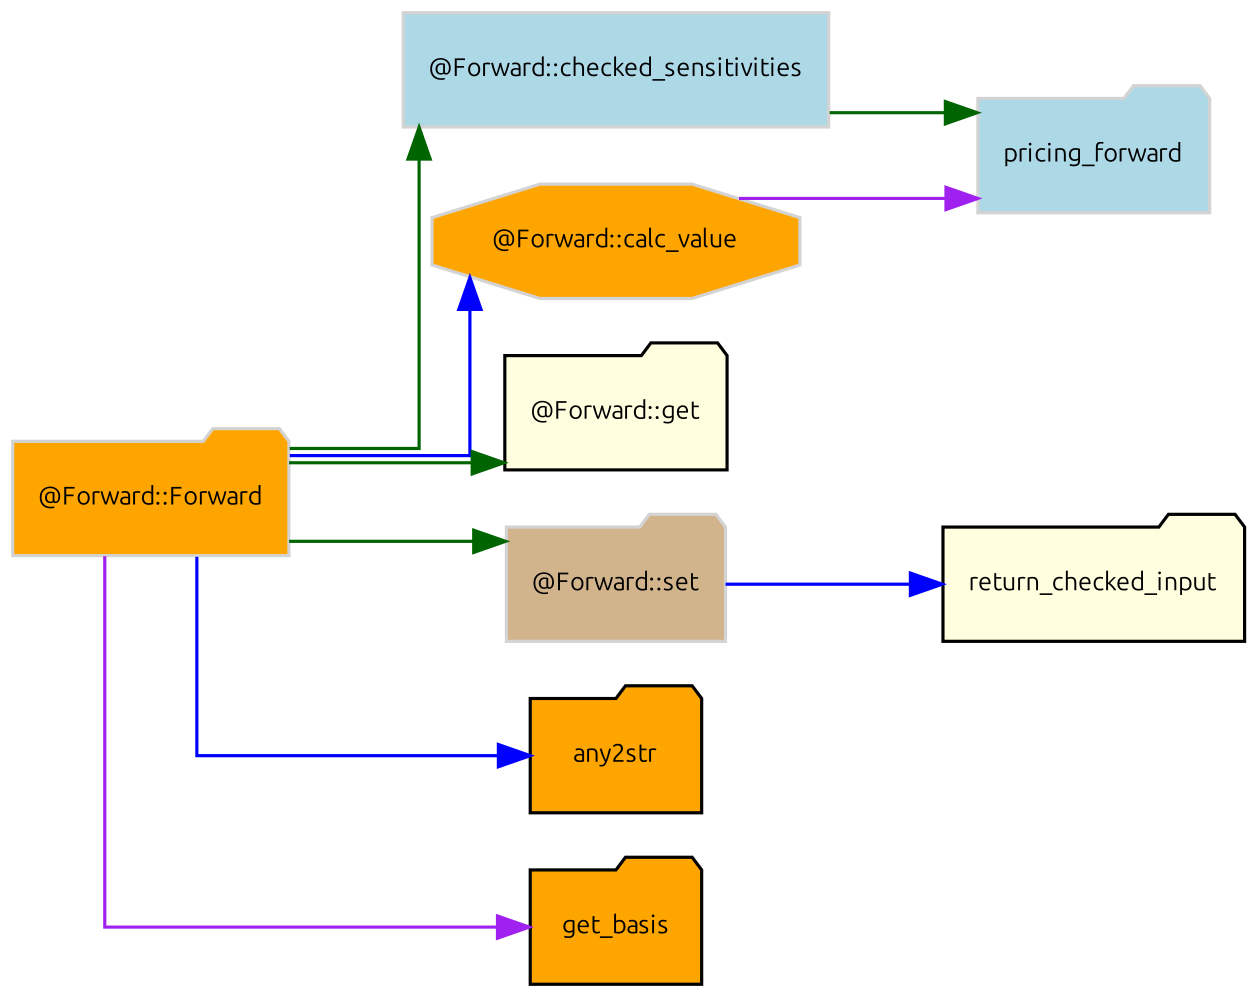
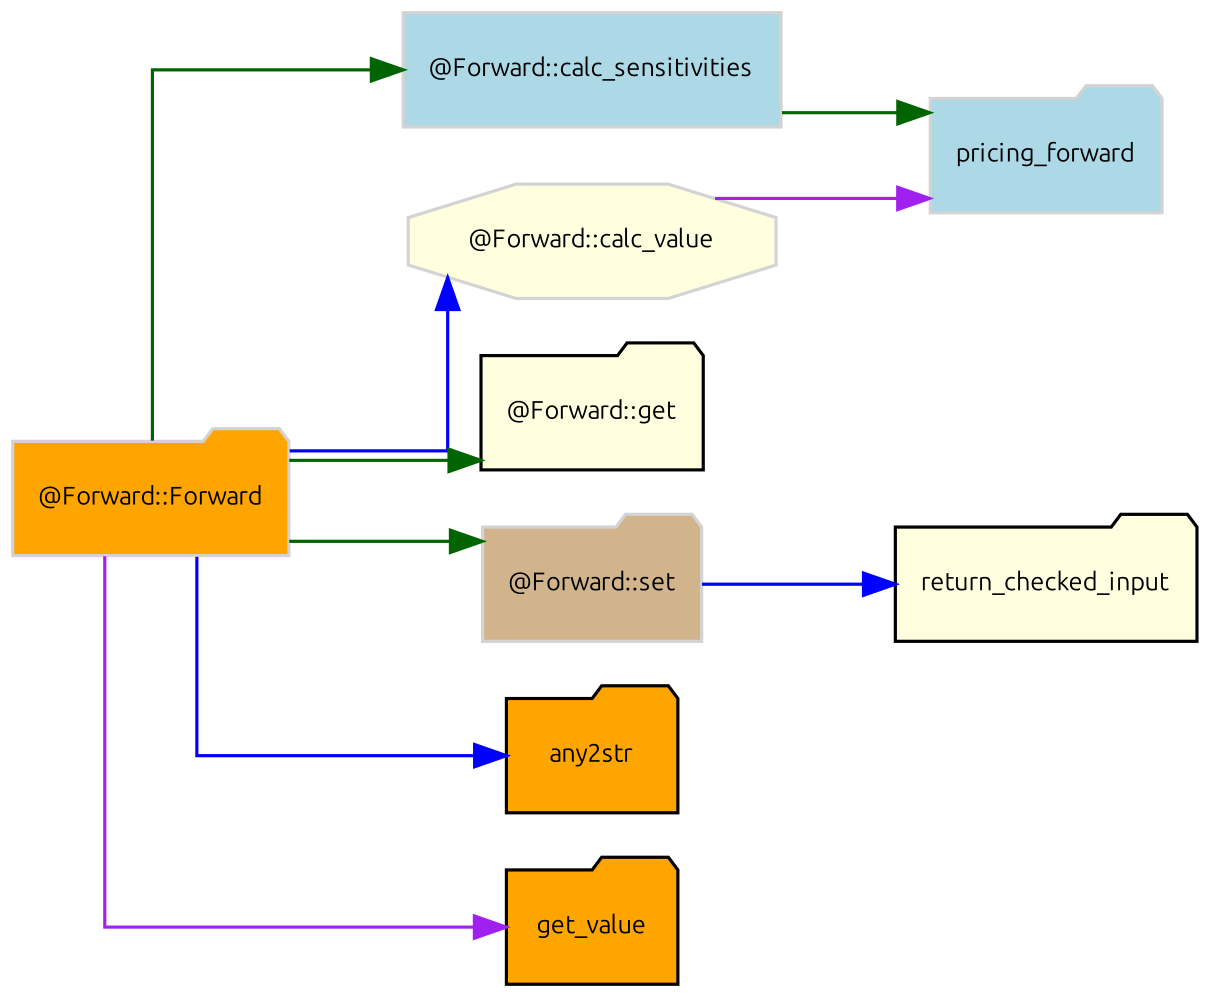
(616, 70) -> (592, 70)
(616, 241) -> (592, 241)
(616, 927) -> (592, 927)
